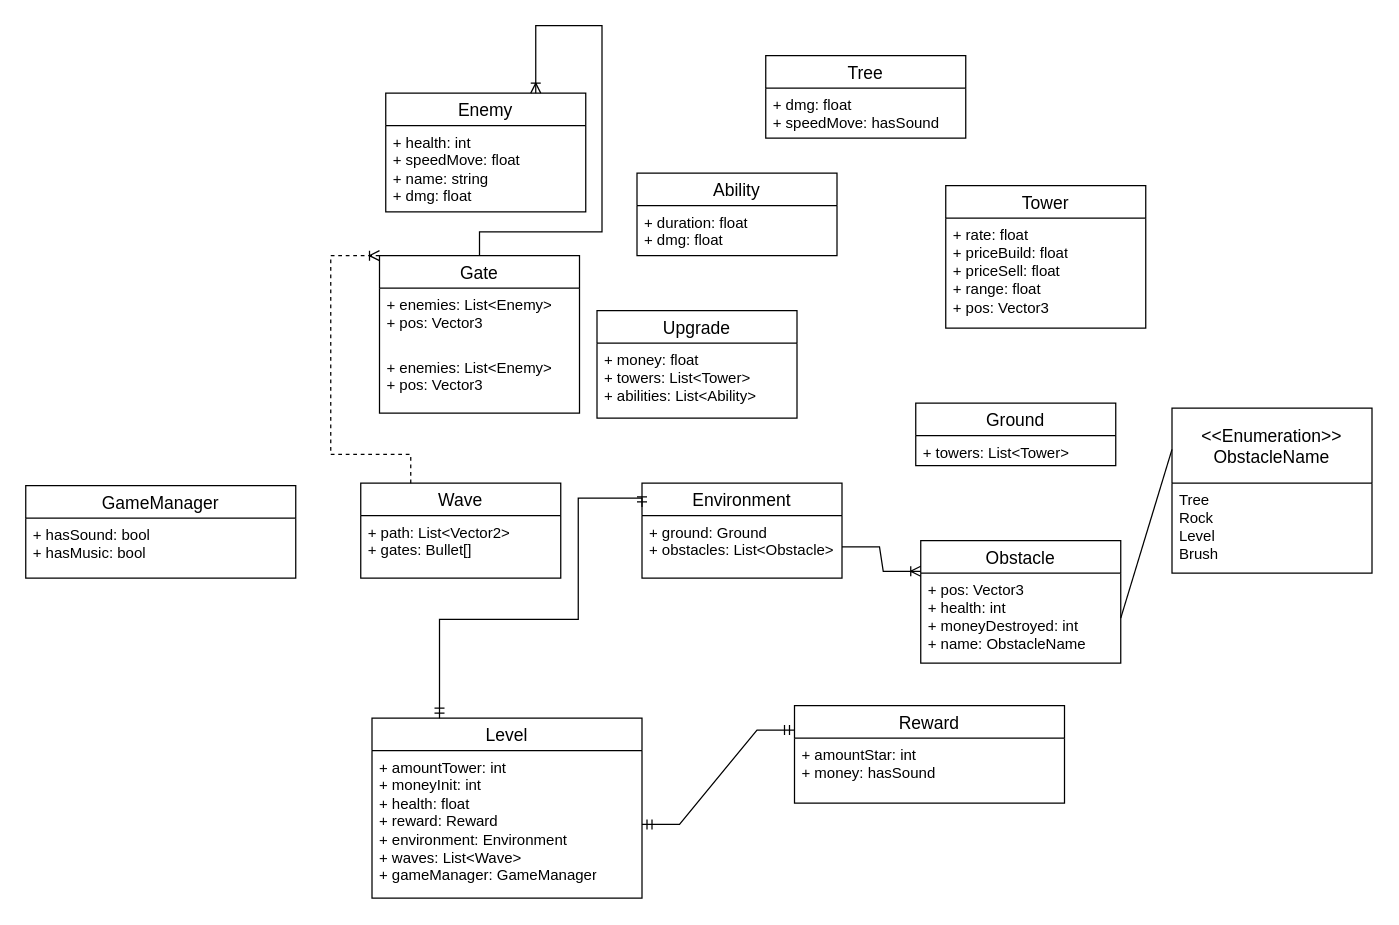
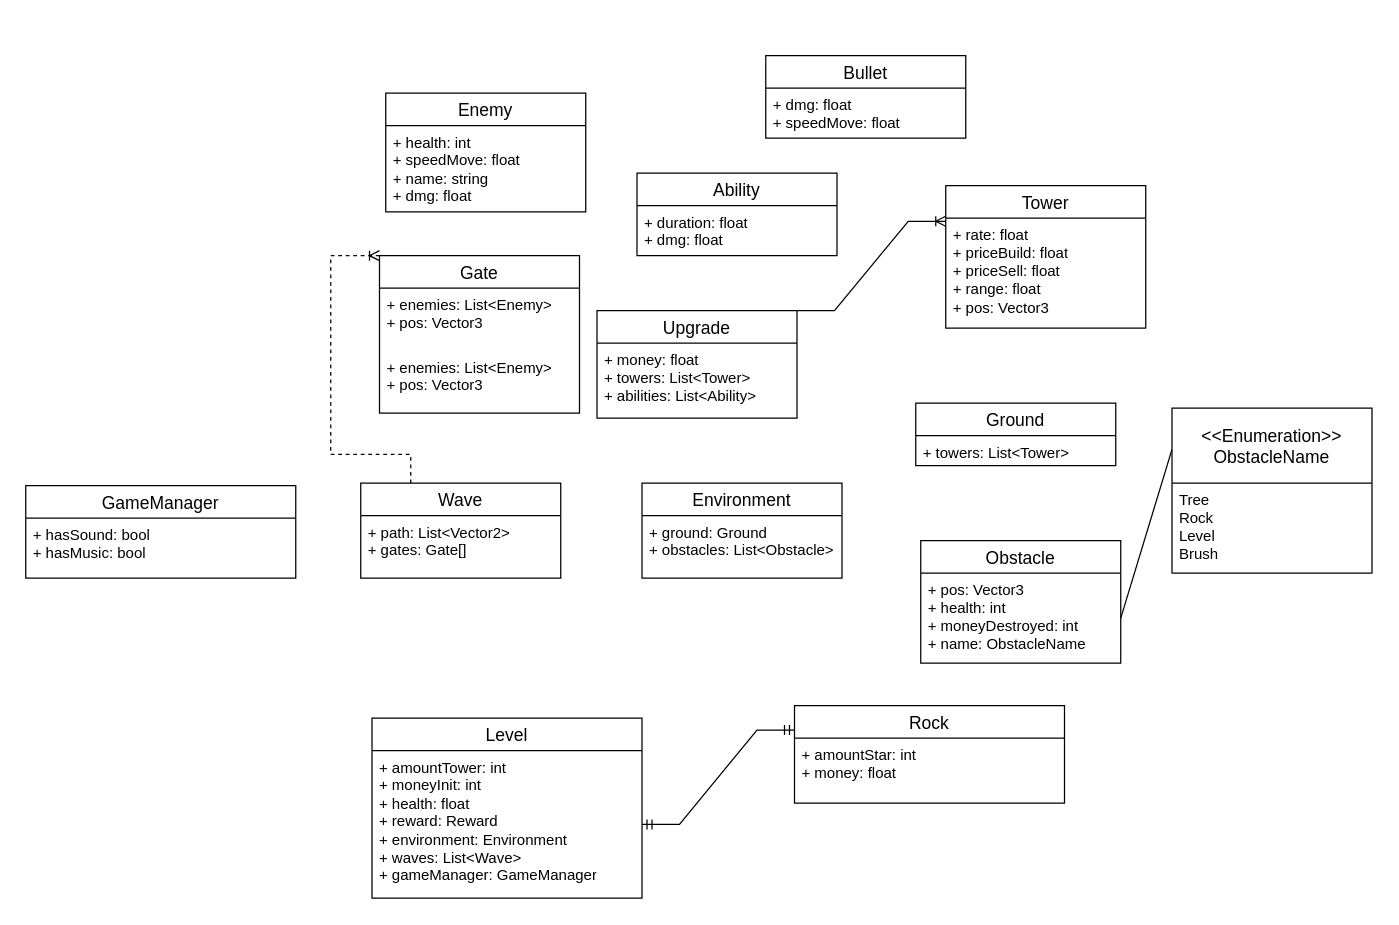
(865, 73) -> (865, 73)
(855, 115) -> (841, 115)
(602, 135) -> none
none -> (870, 267)
(449, 542) -> (449, 542)
(881, 559) -> none
(554, 619) -> none
(929, 723) -> (929, 723)
(867, 765) -> (865, 765)
